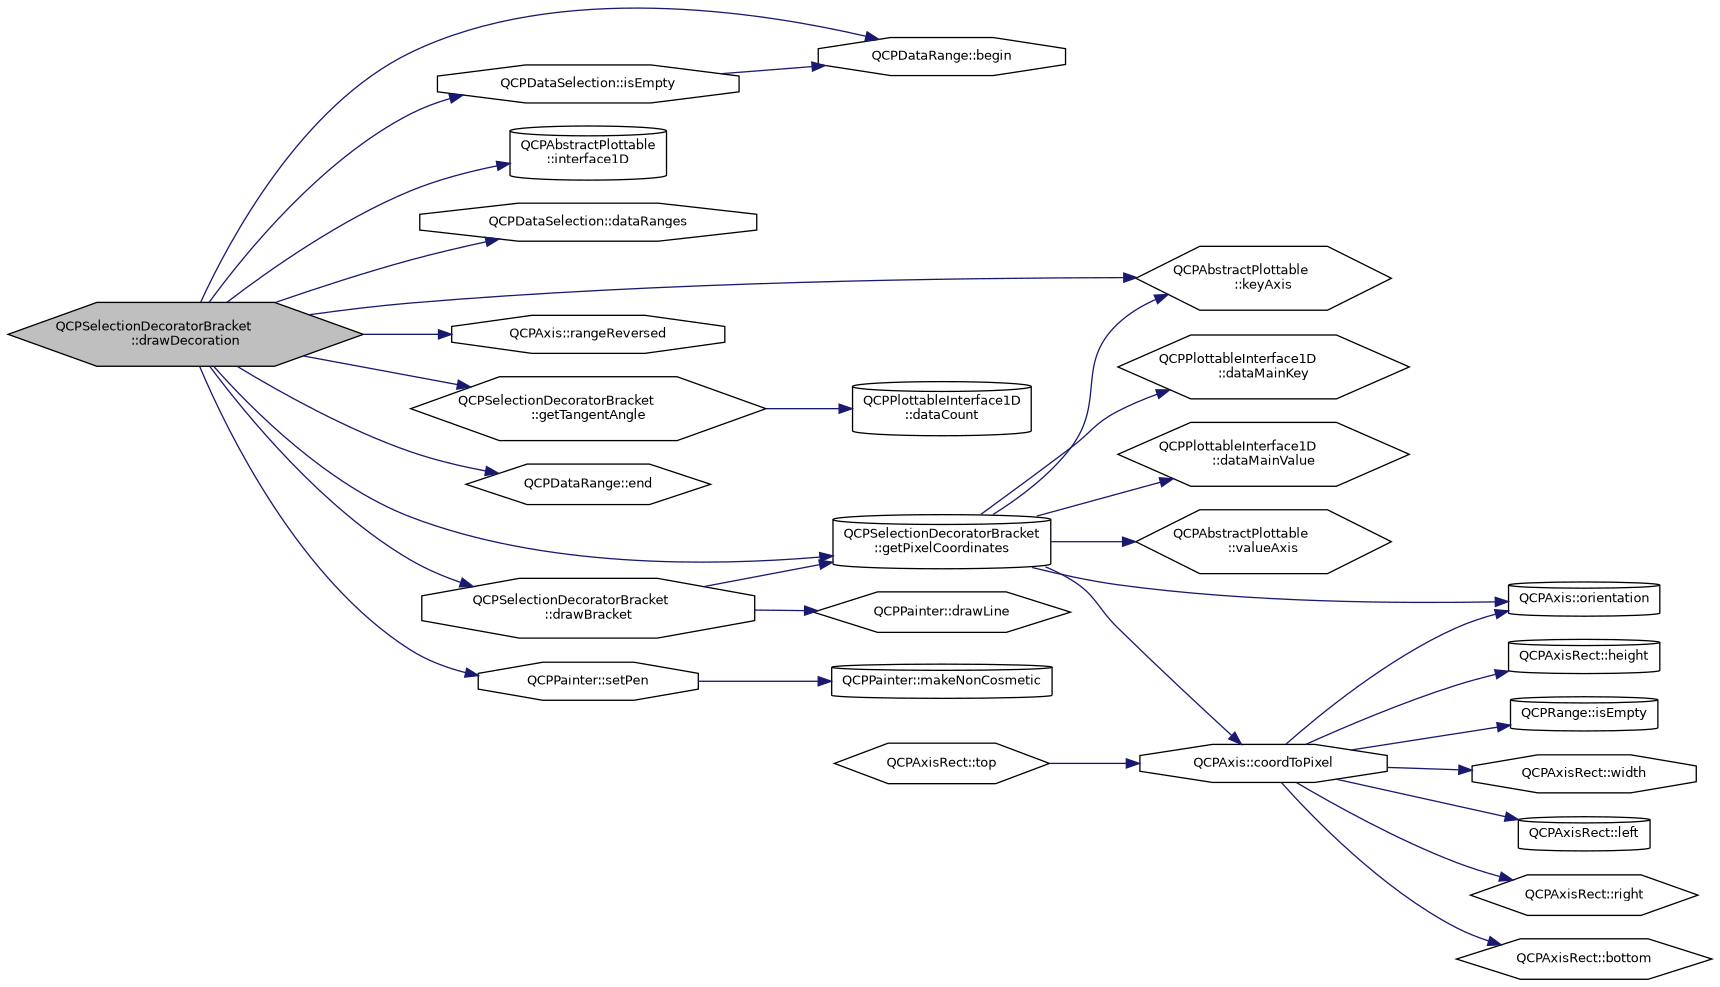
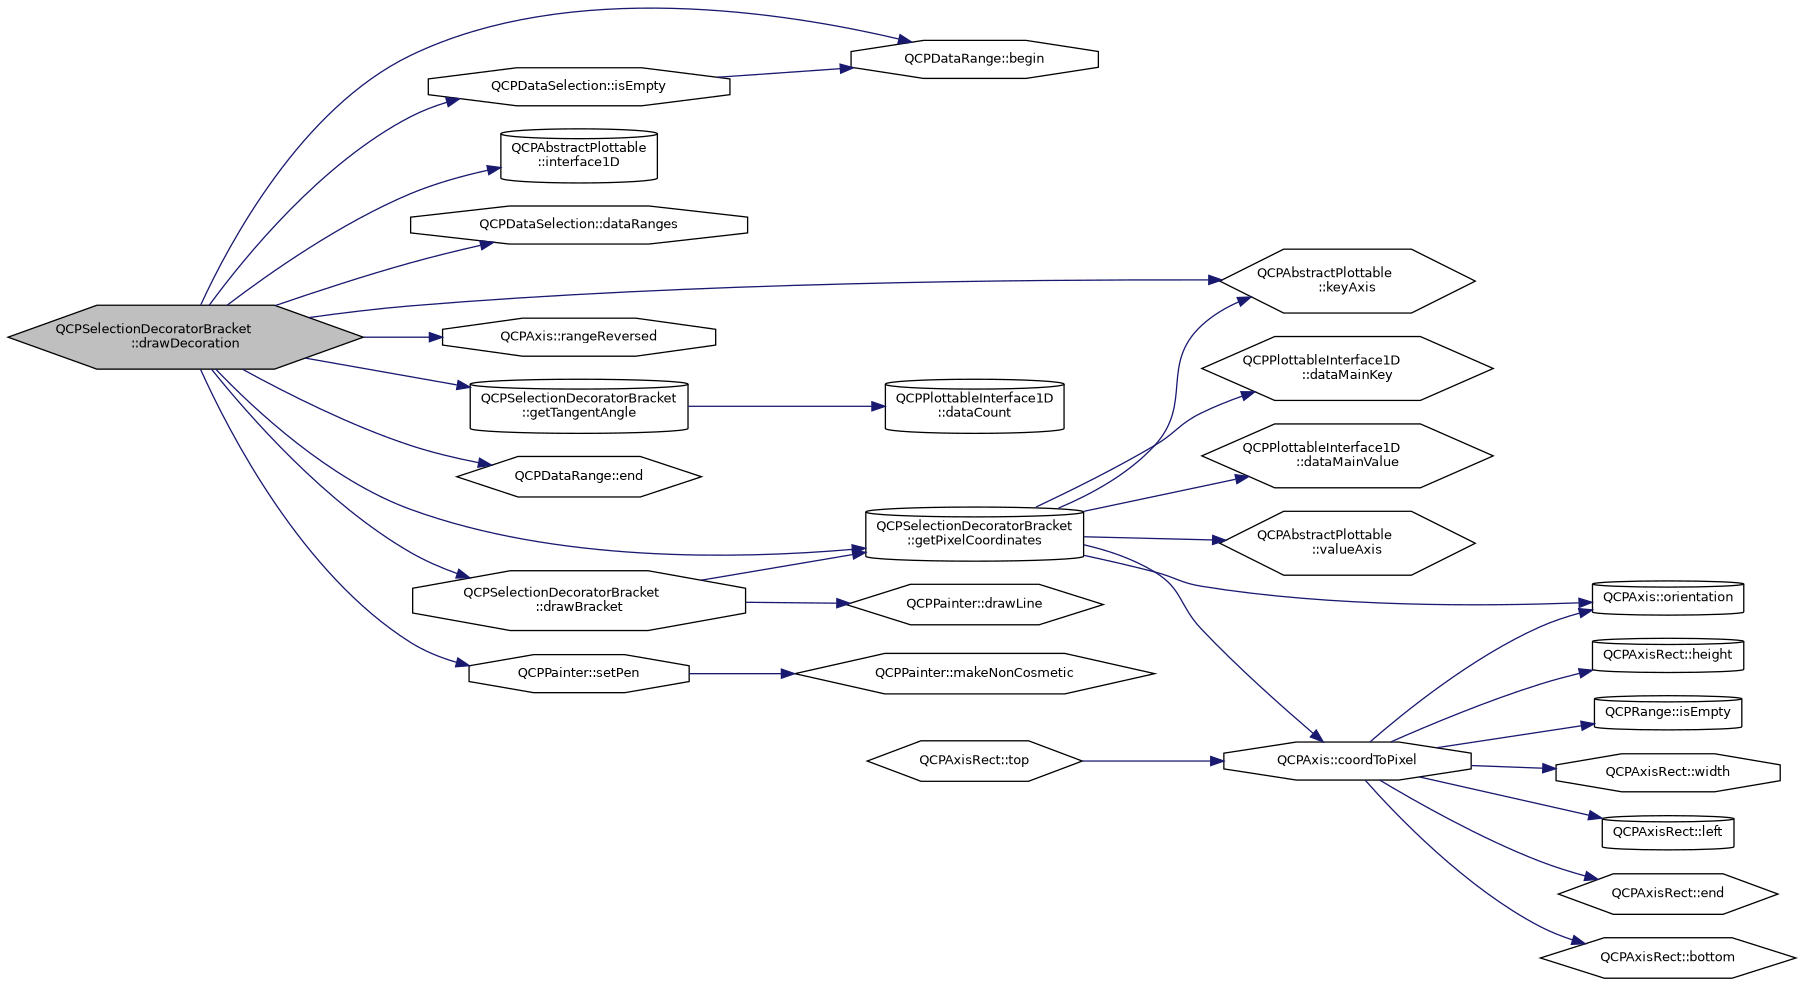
(588, 409) -> (579, 406)
(942, 681) -> (975, 674)
(1584, 895) -> (1668, 894)
